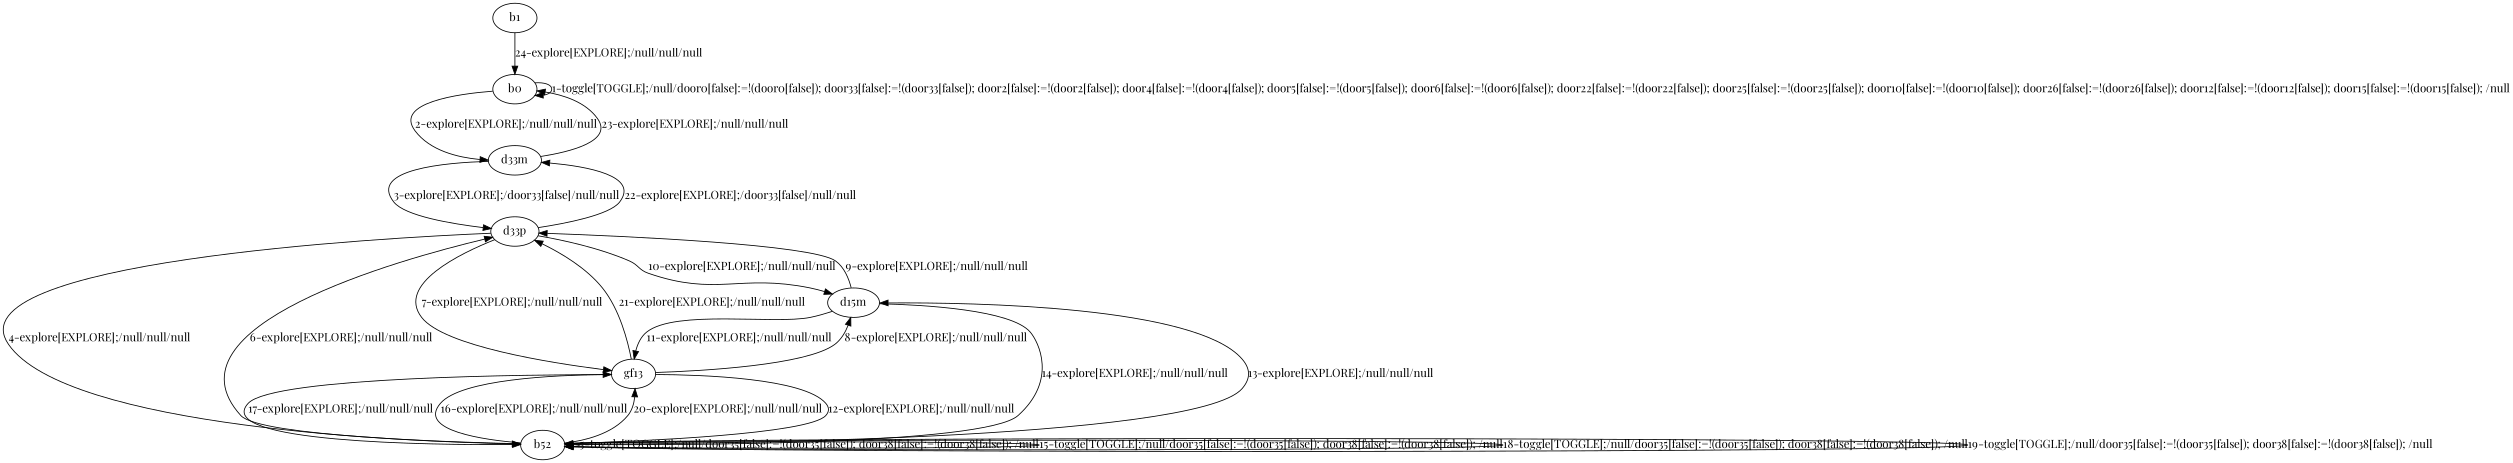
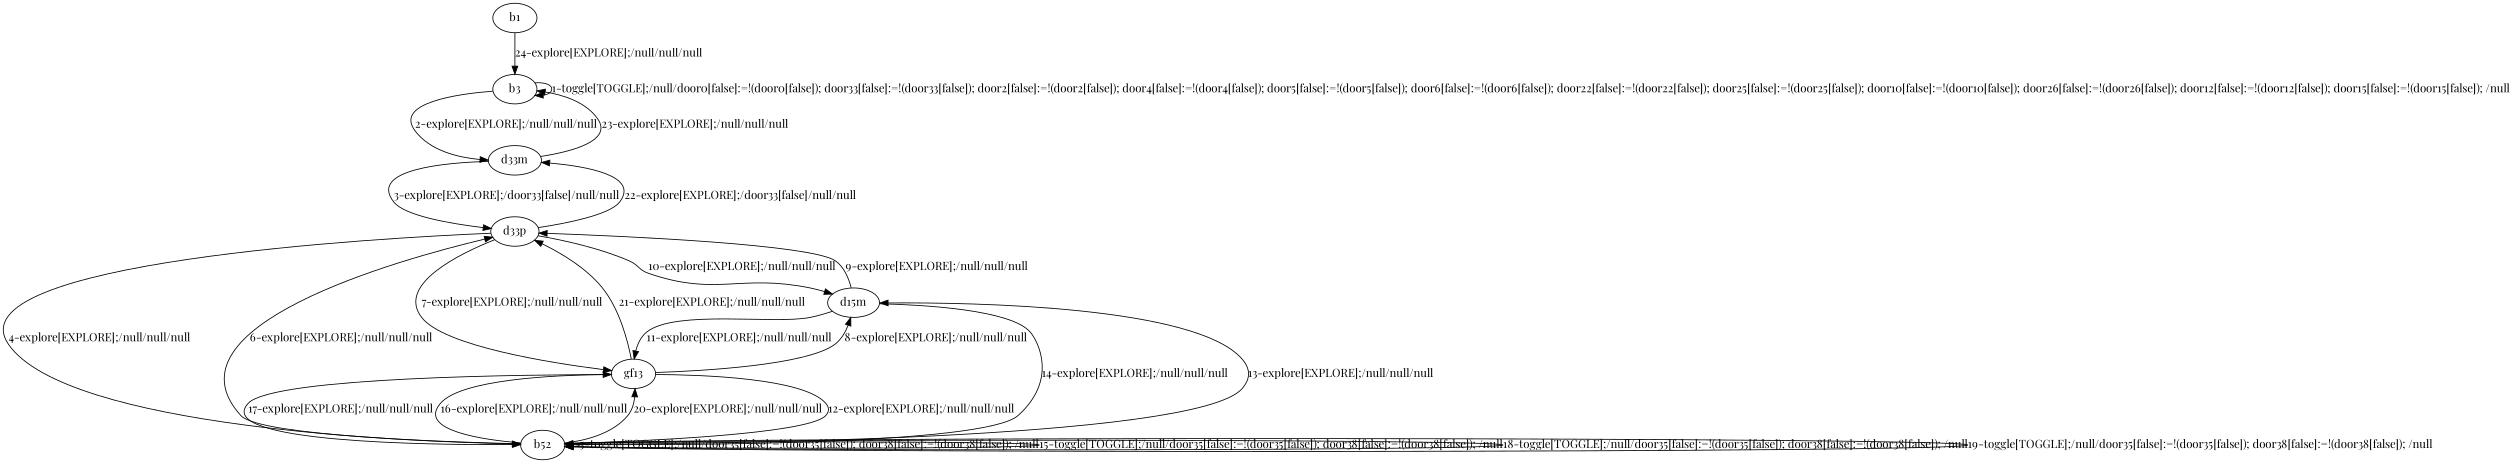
(515, 89) -> (515, 89)
